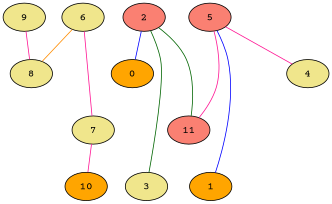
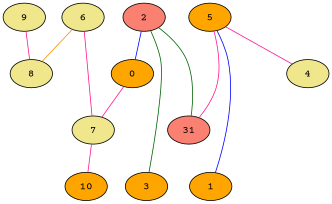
(210, 17) -> (210, 17)
none -> (113, 102)
(189, 130) -> (189, 130)
(146, 186) -> (146, 186)
